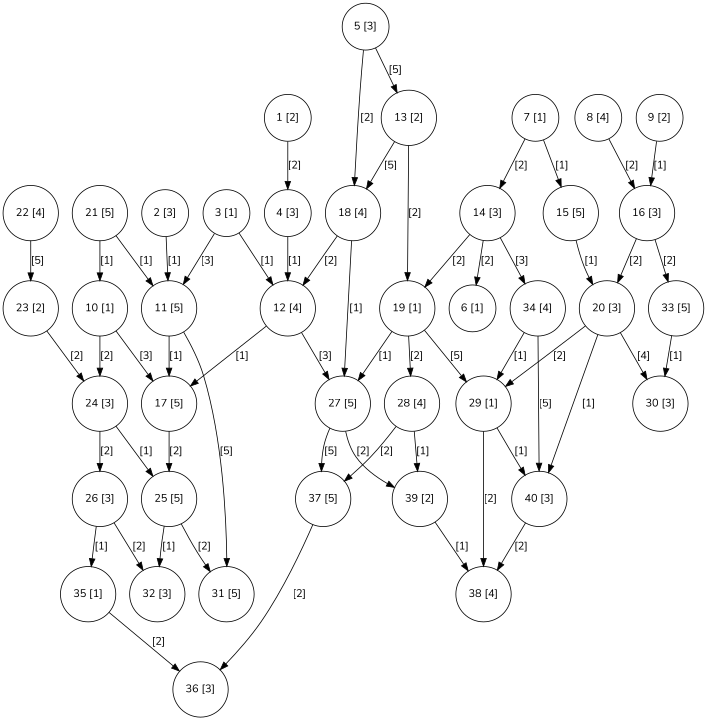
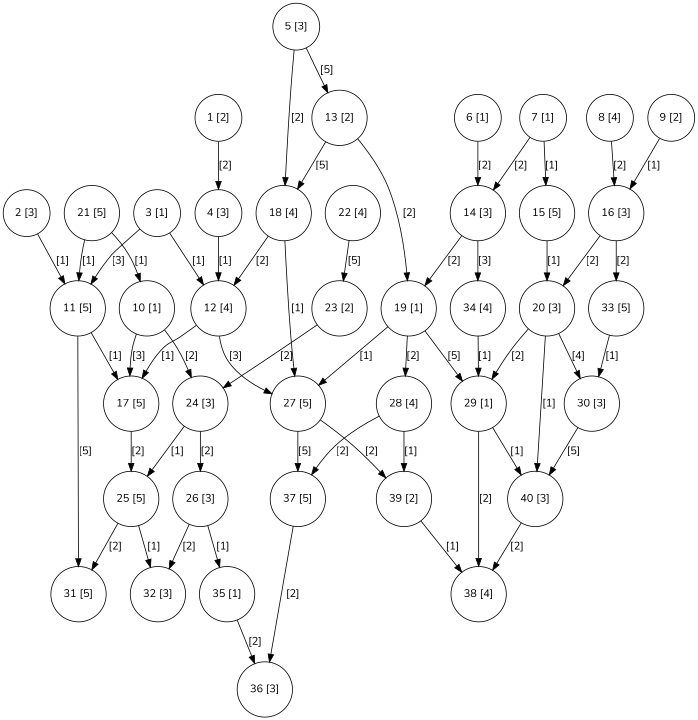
(480, 259) -> (478, 159)
(539, 400) -> (566, 448)
